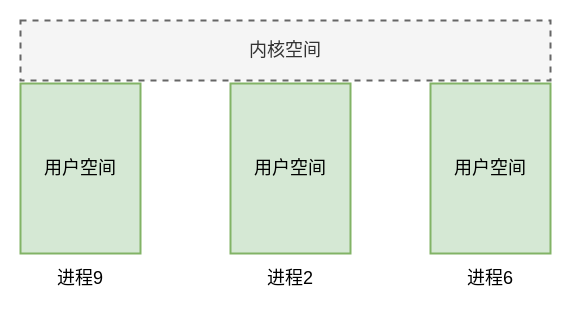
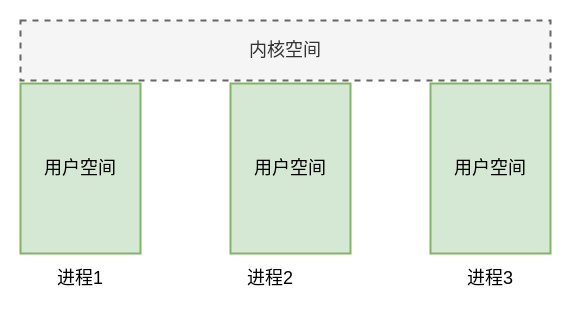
(81, 279) -> (81, 279)
(291, 279) -> (271, 279)
(491, 279) -> (491, 279)
